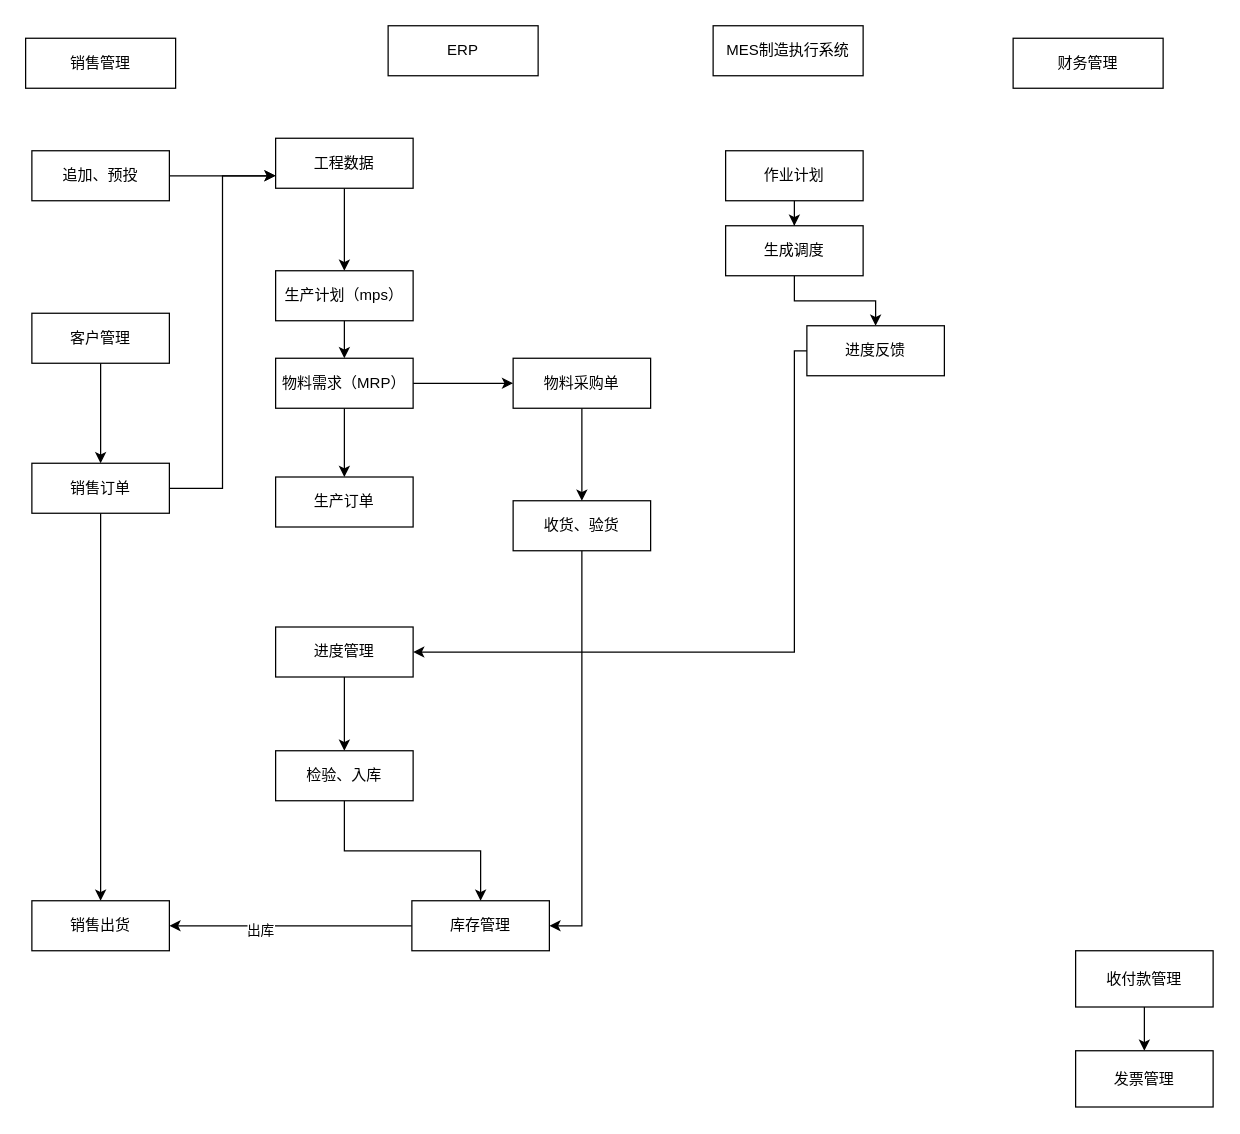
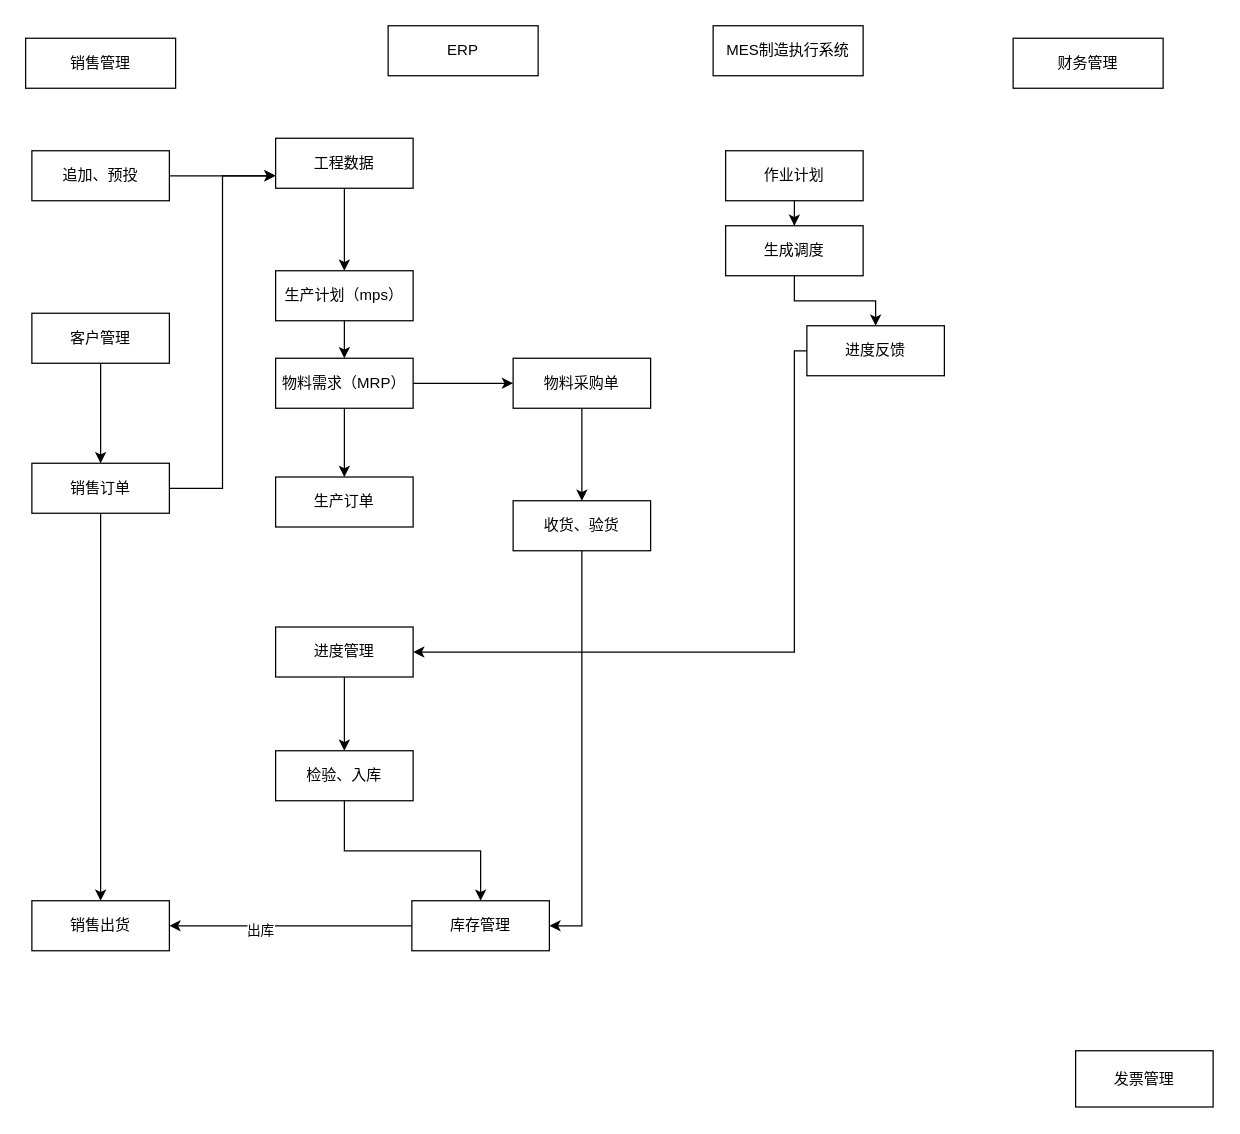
(1144, 979) -> none
(1144, 1031) -> none
